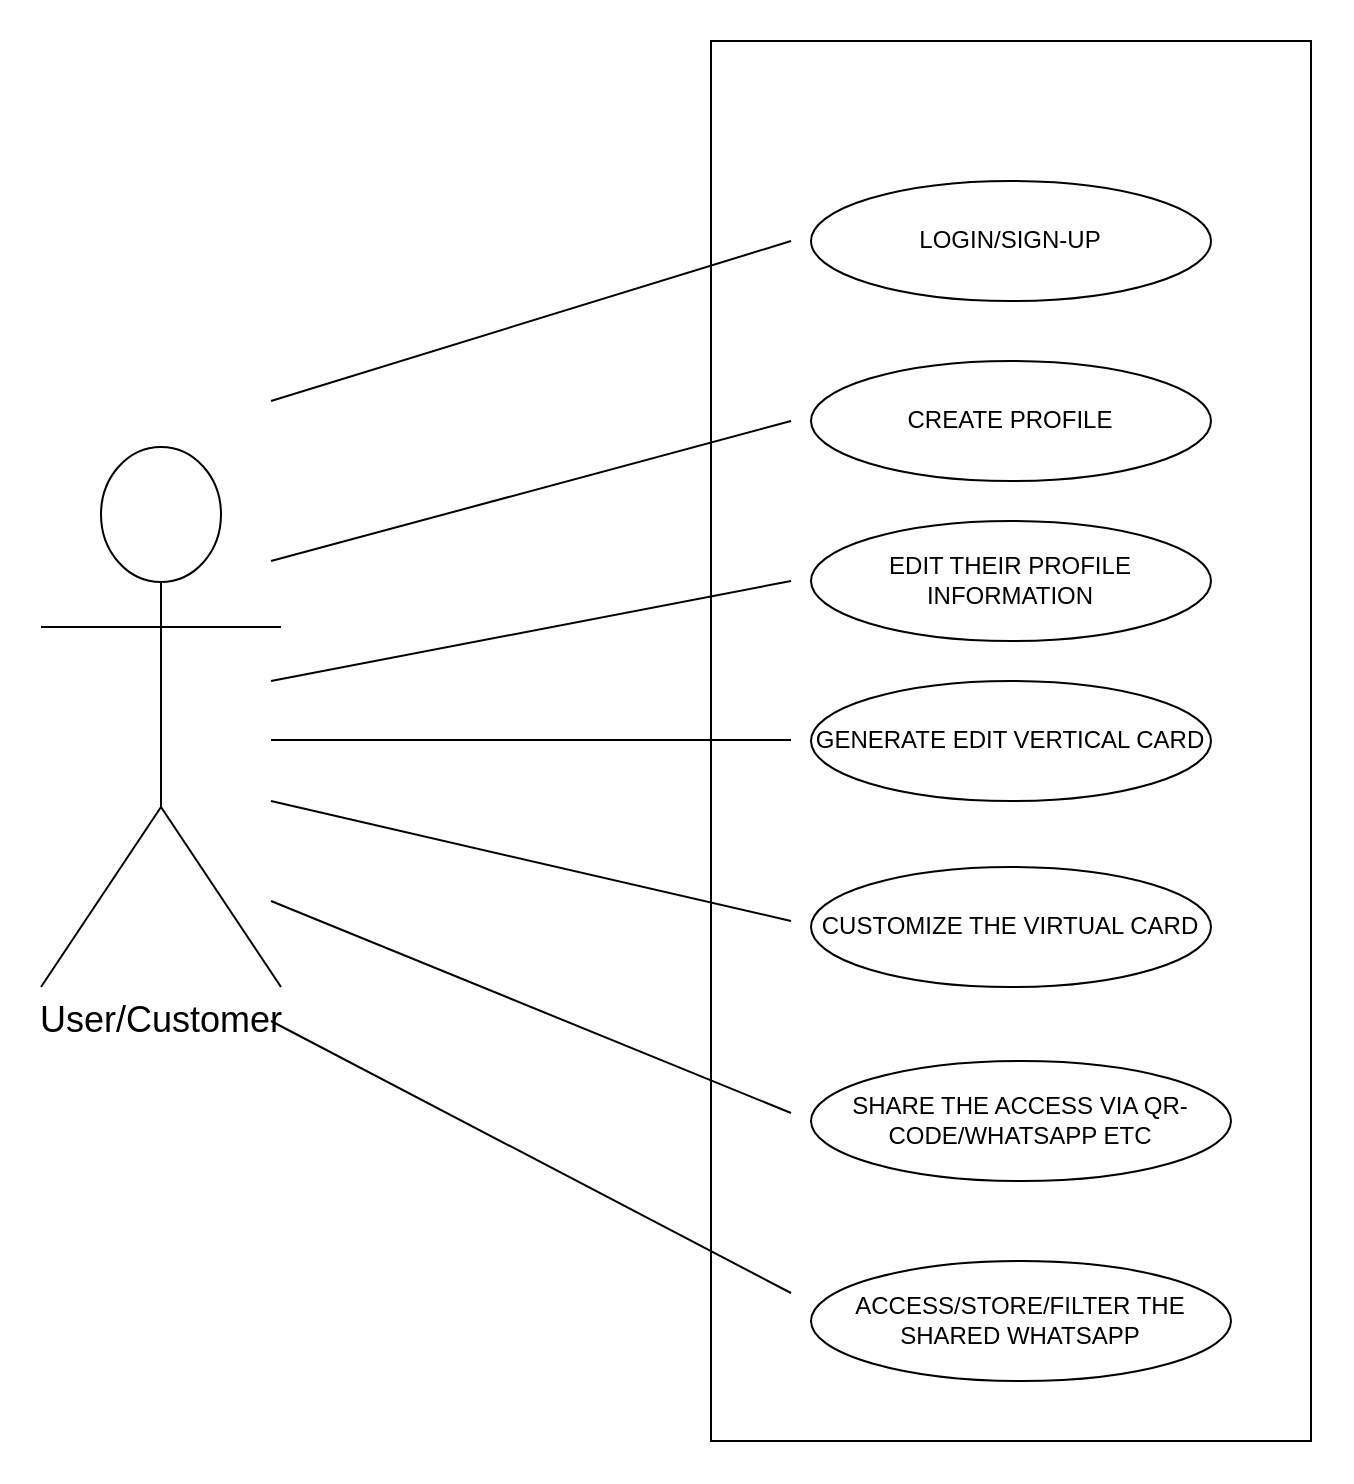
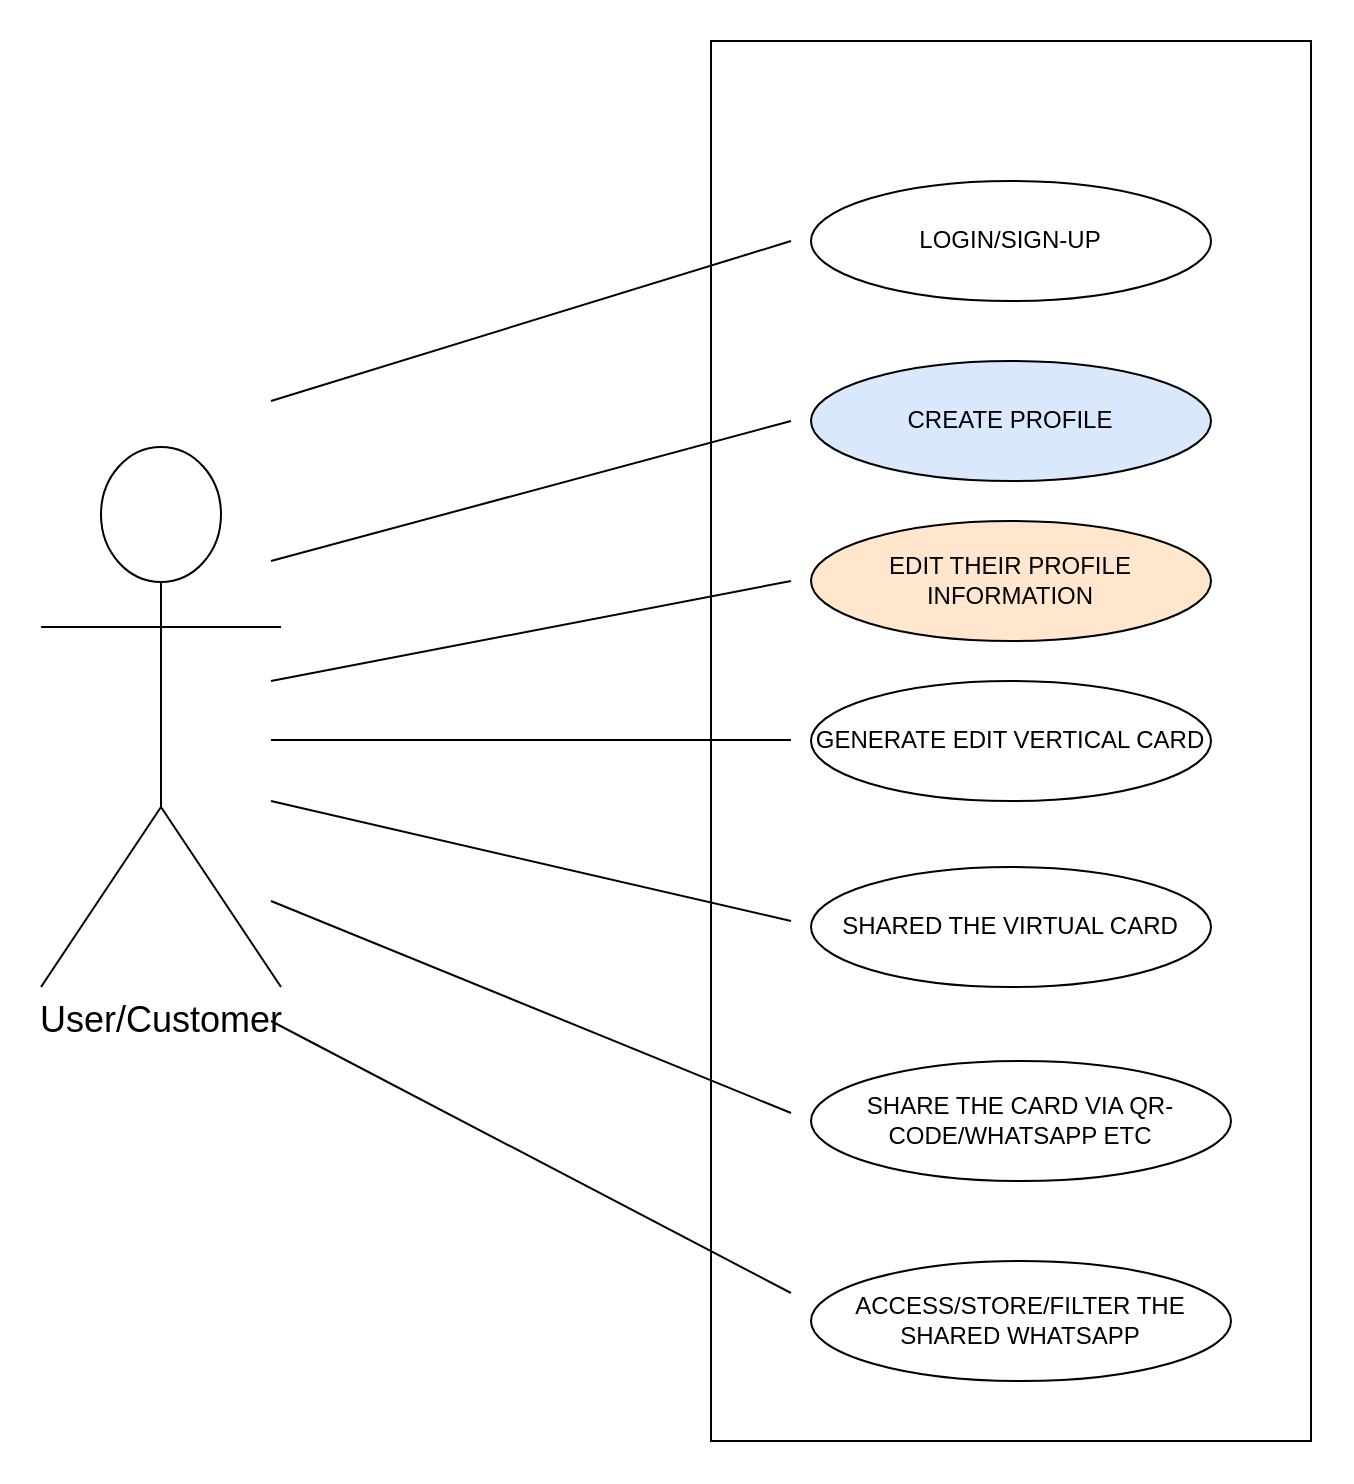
(1011, 421) -> (1011, 421)
(1011, 581) -> (1011, 581)
(1011, 927) -> (1011, 927)
(1021, 1121) -> (1021, 1121)
